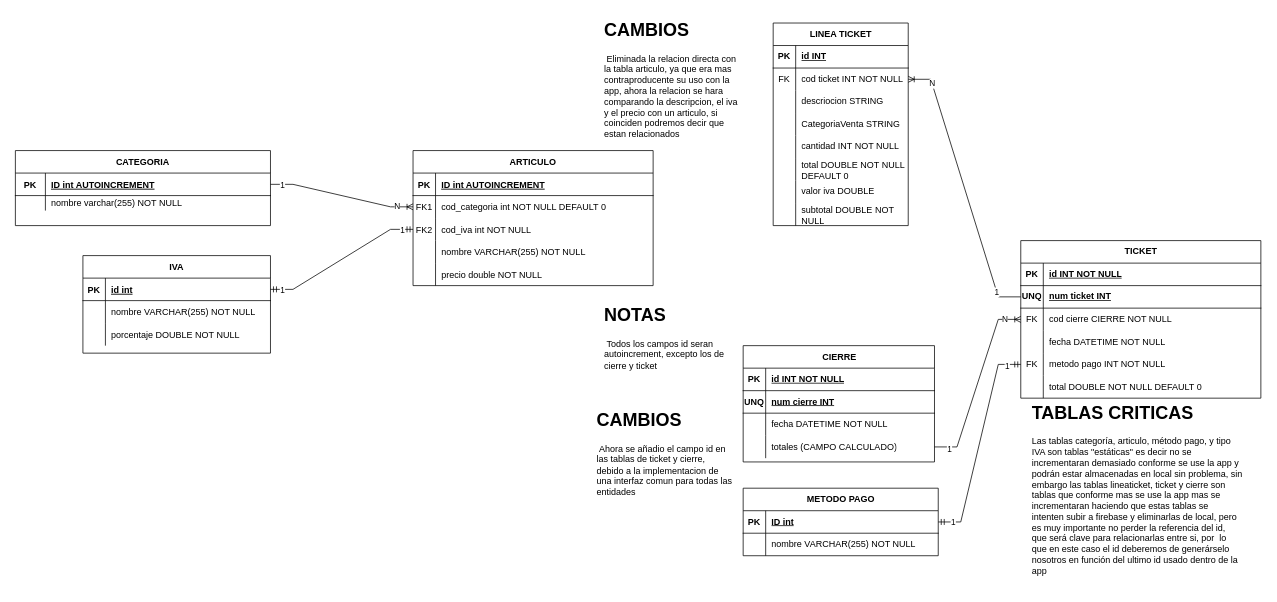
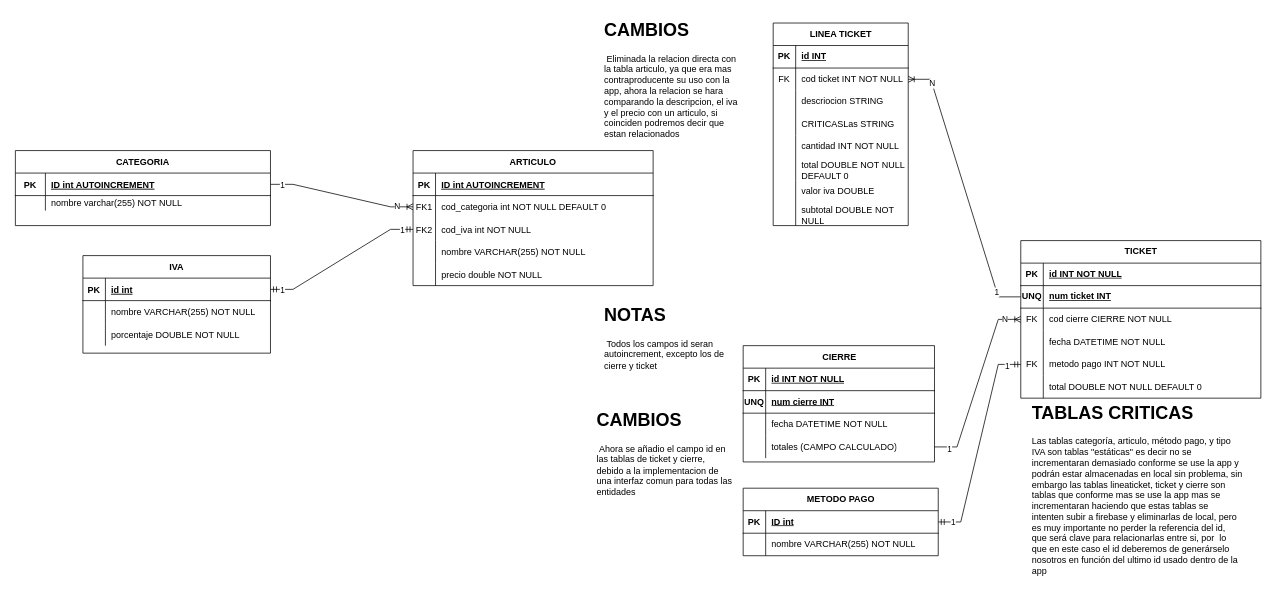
(852, 124) -> (846, 124)
